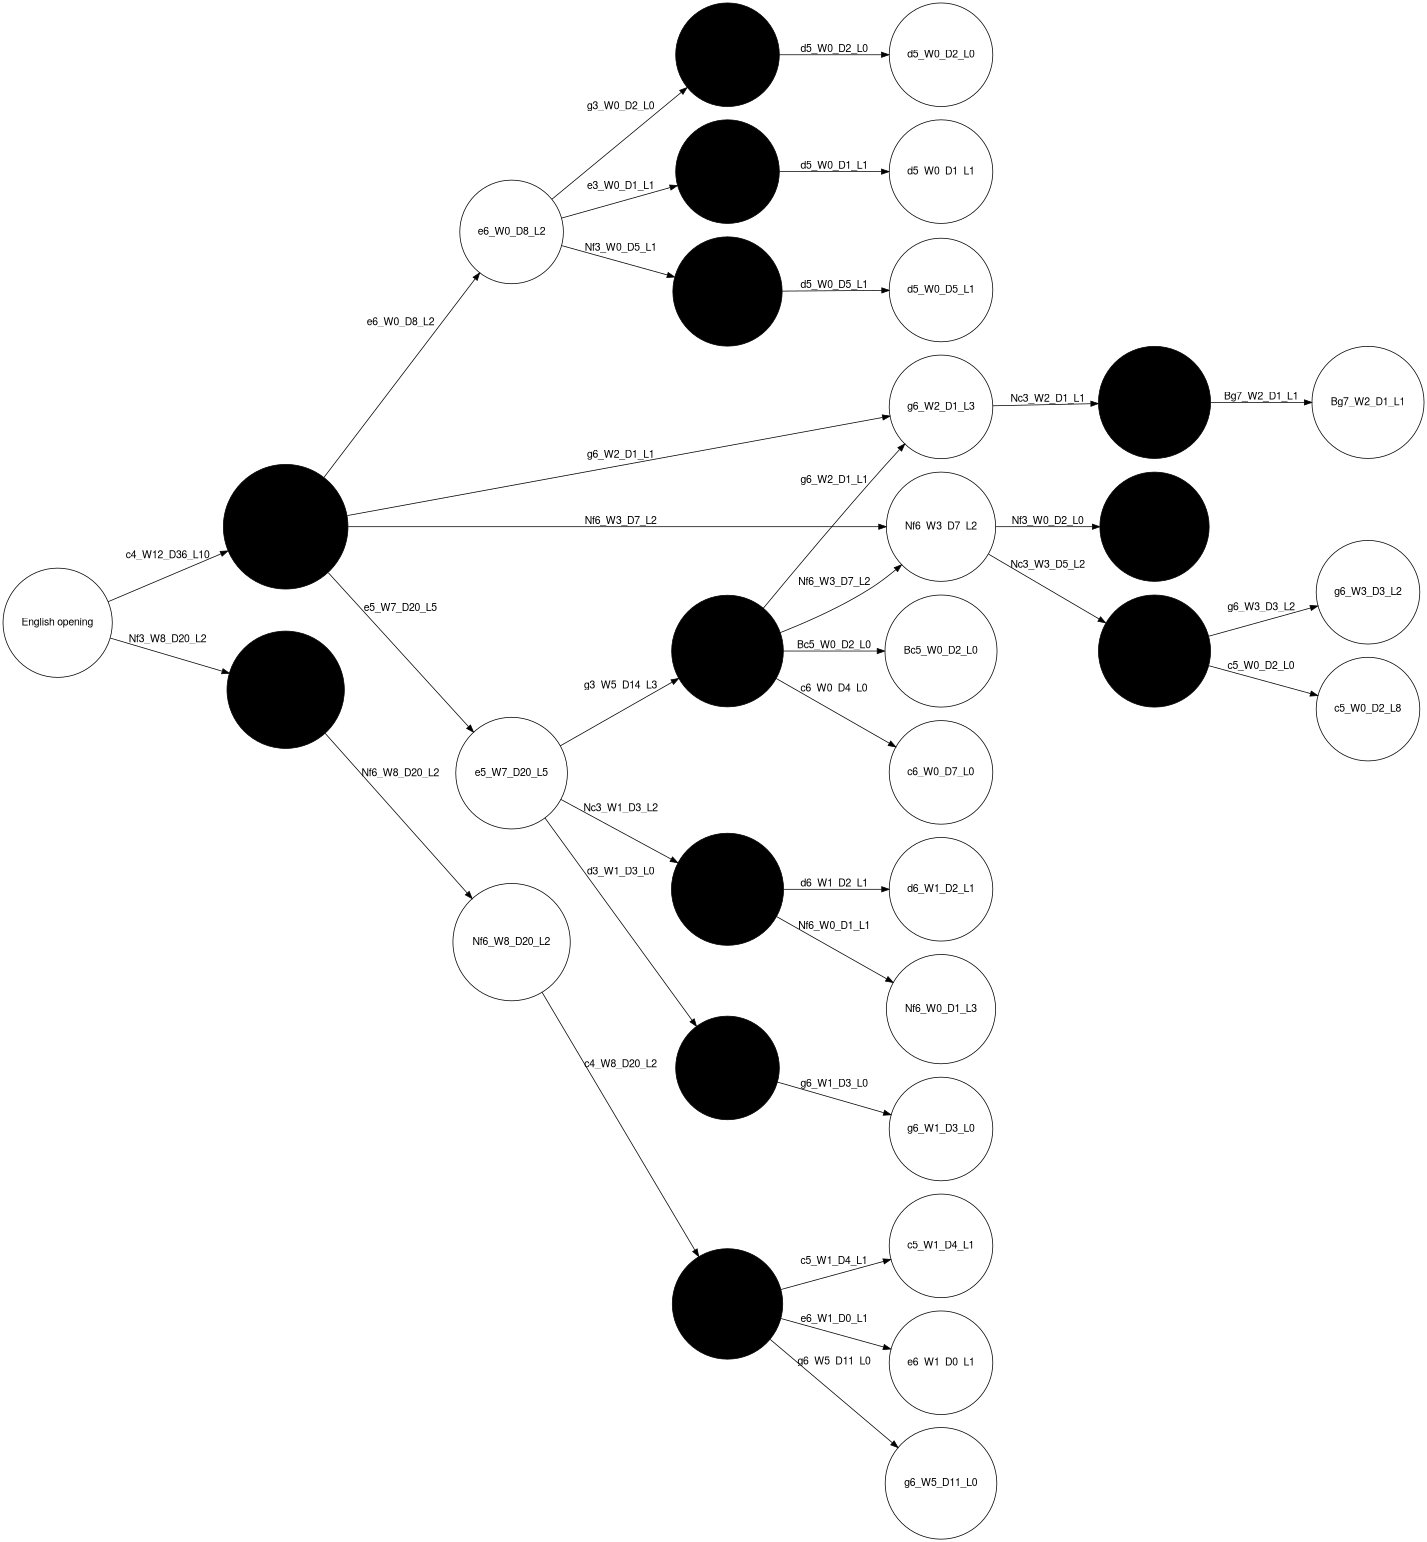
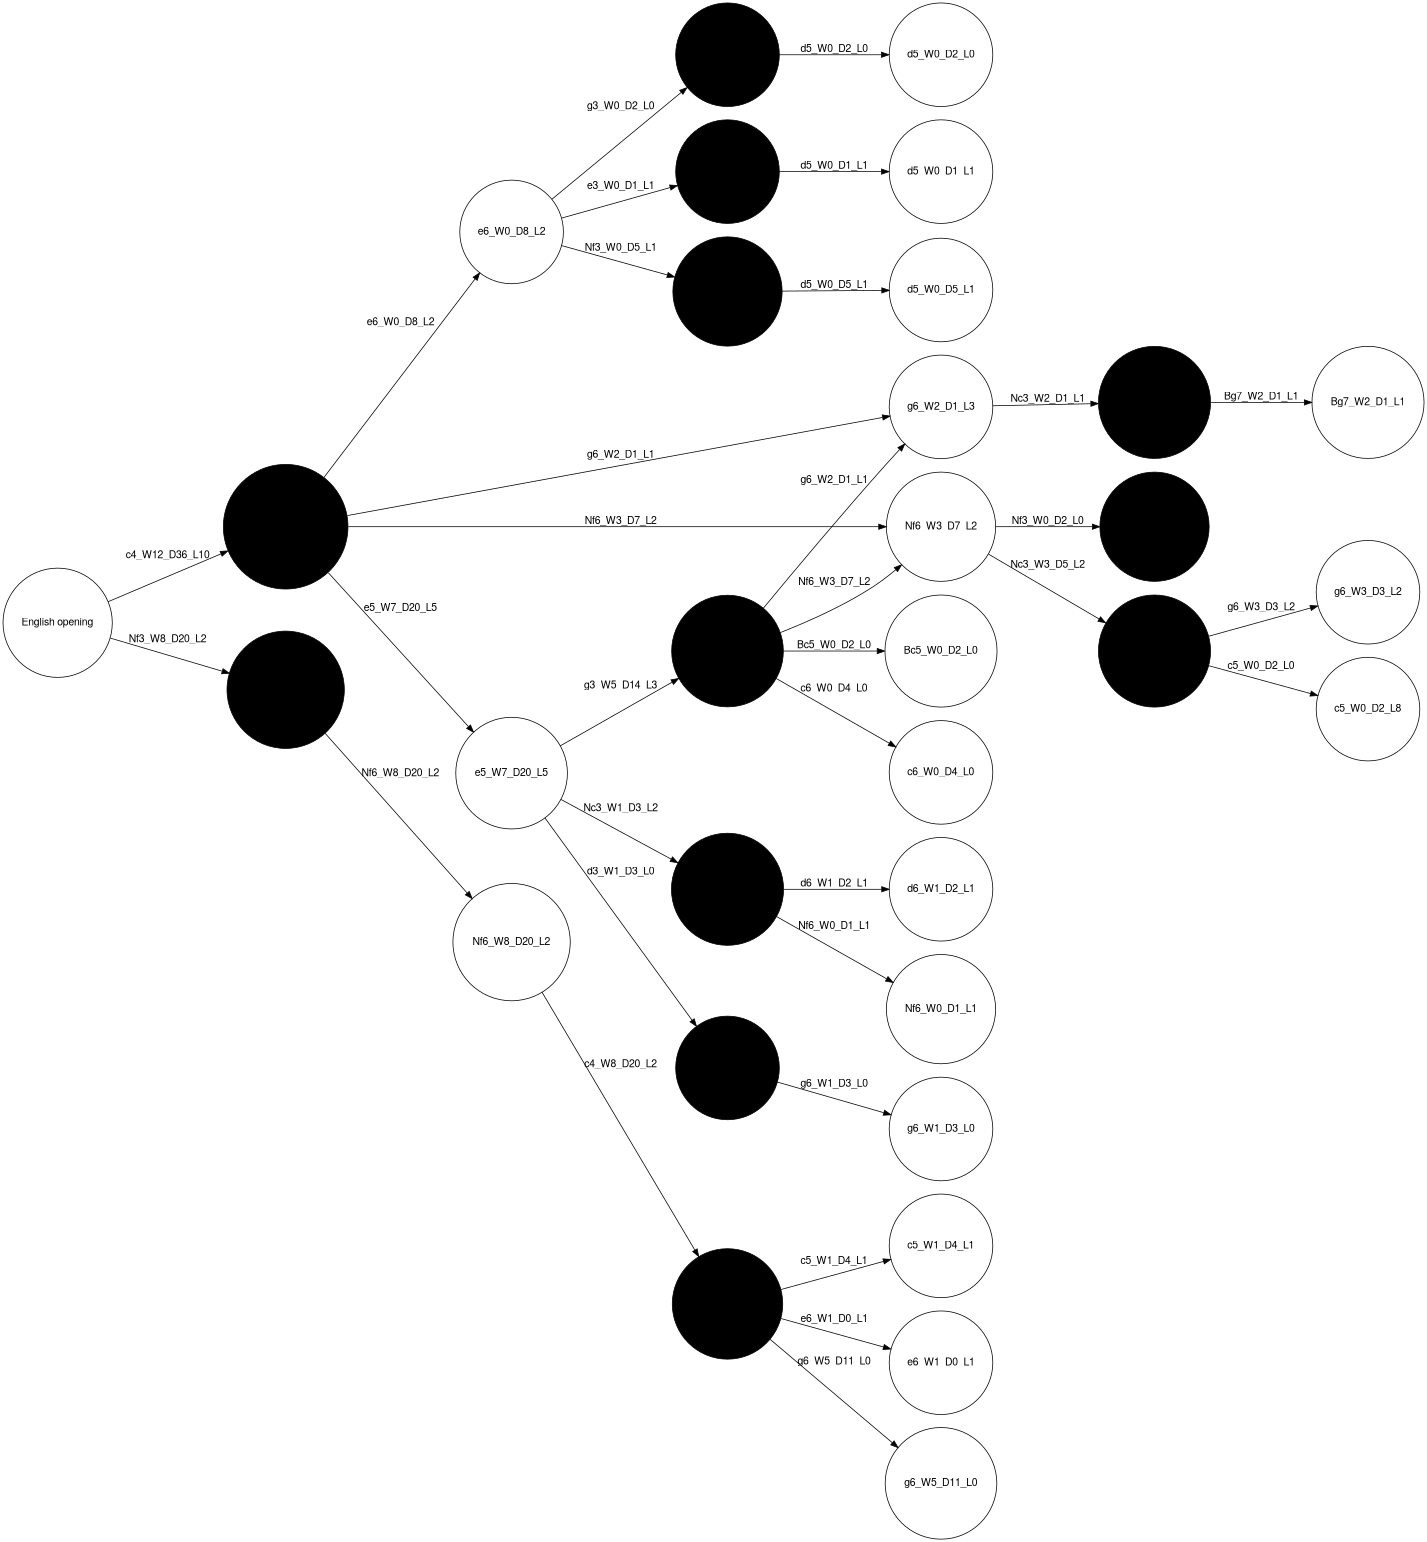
(941, 772) -> (941, 772)
(941, 1009) -> (941, 1009)
